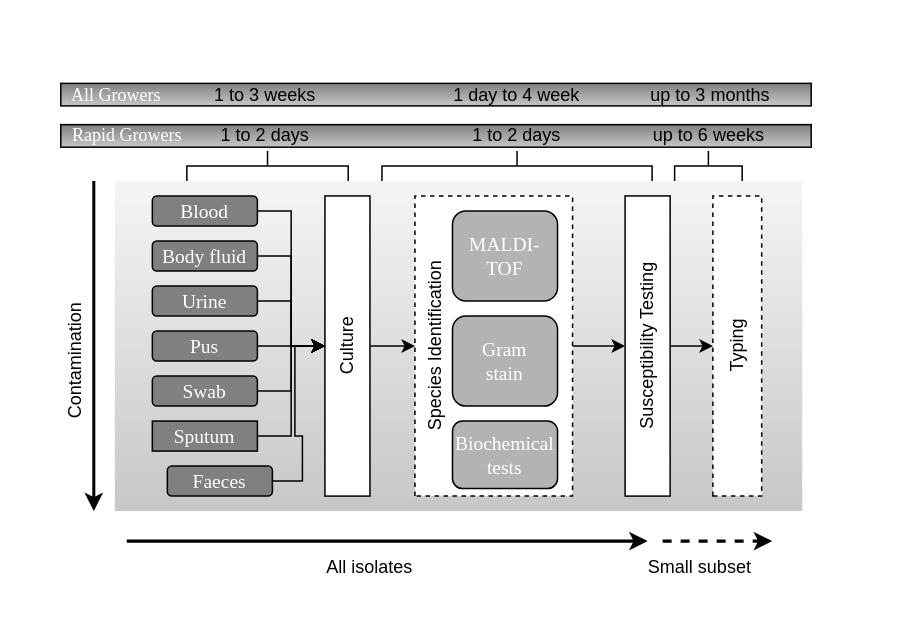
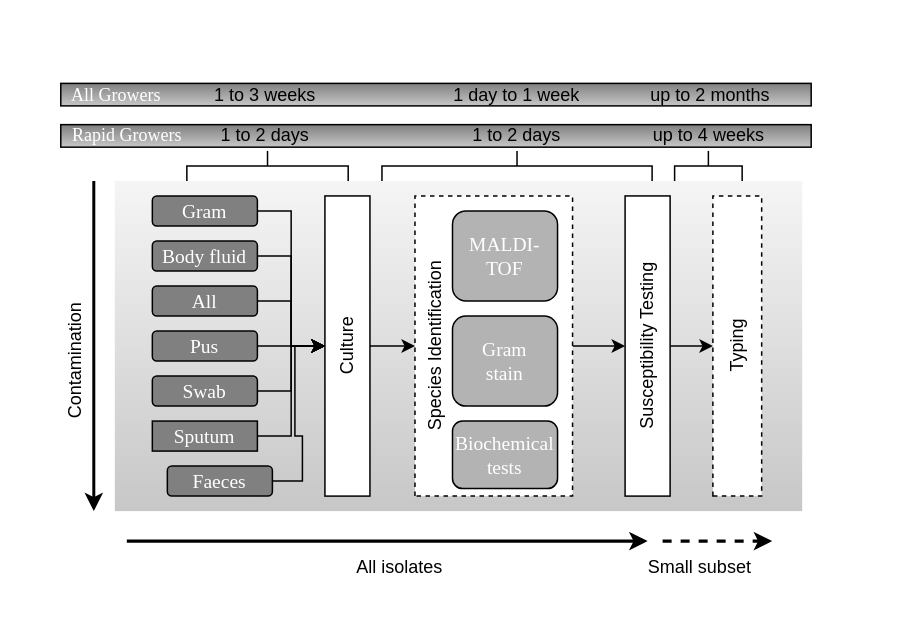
(517, 95) -> (517, 95)
(710, 95) -> (710, 95)
(709, 136) -> (709, 136)
(205, 211) -> (205, 211)
(205, 301) -> (205, 301)
(370, 568) -> (400, 568)
